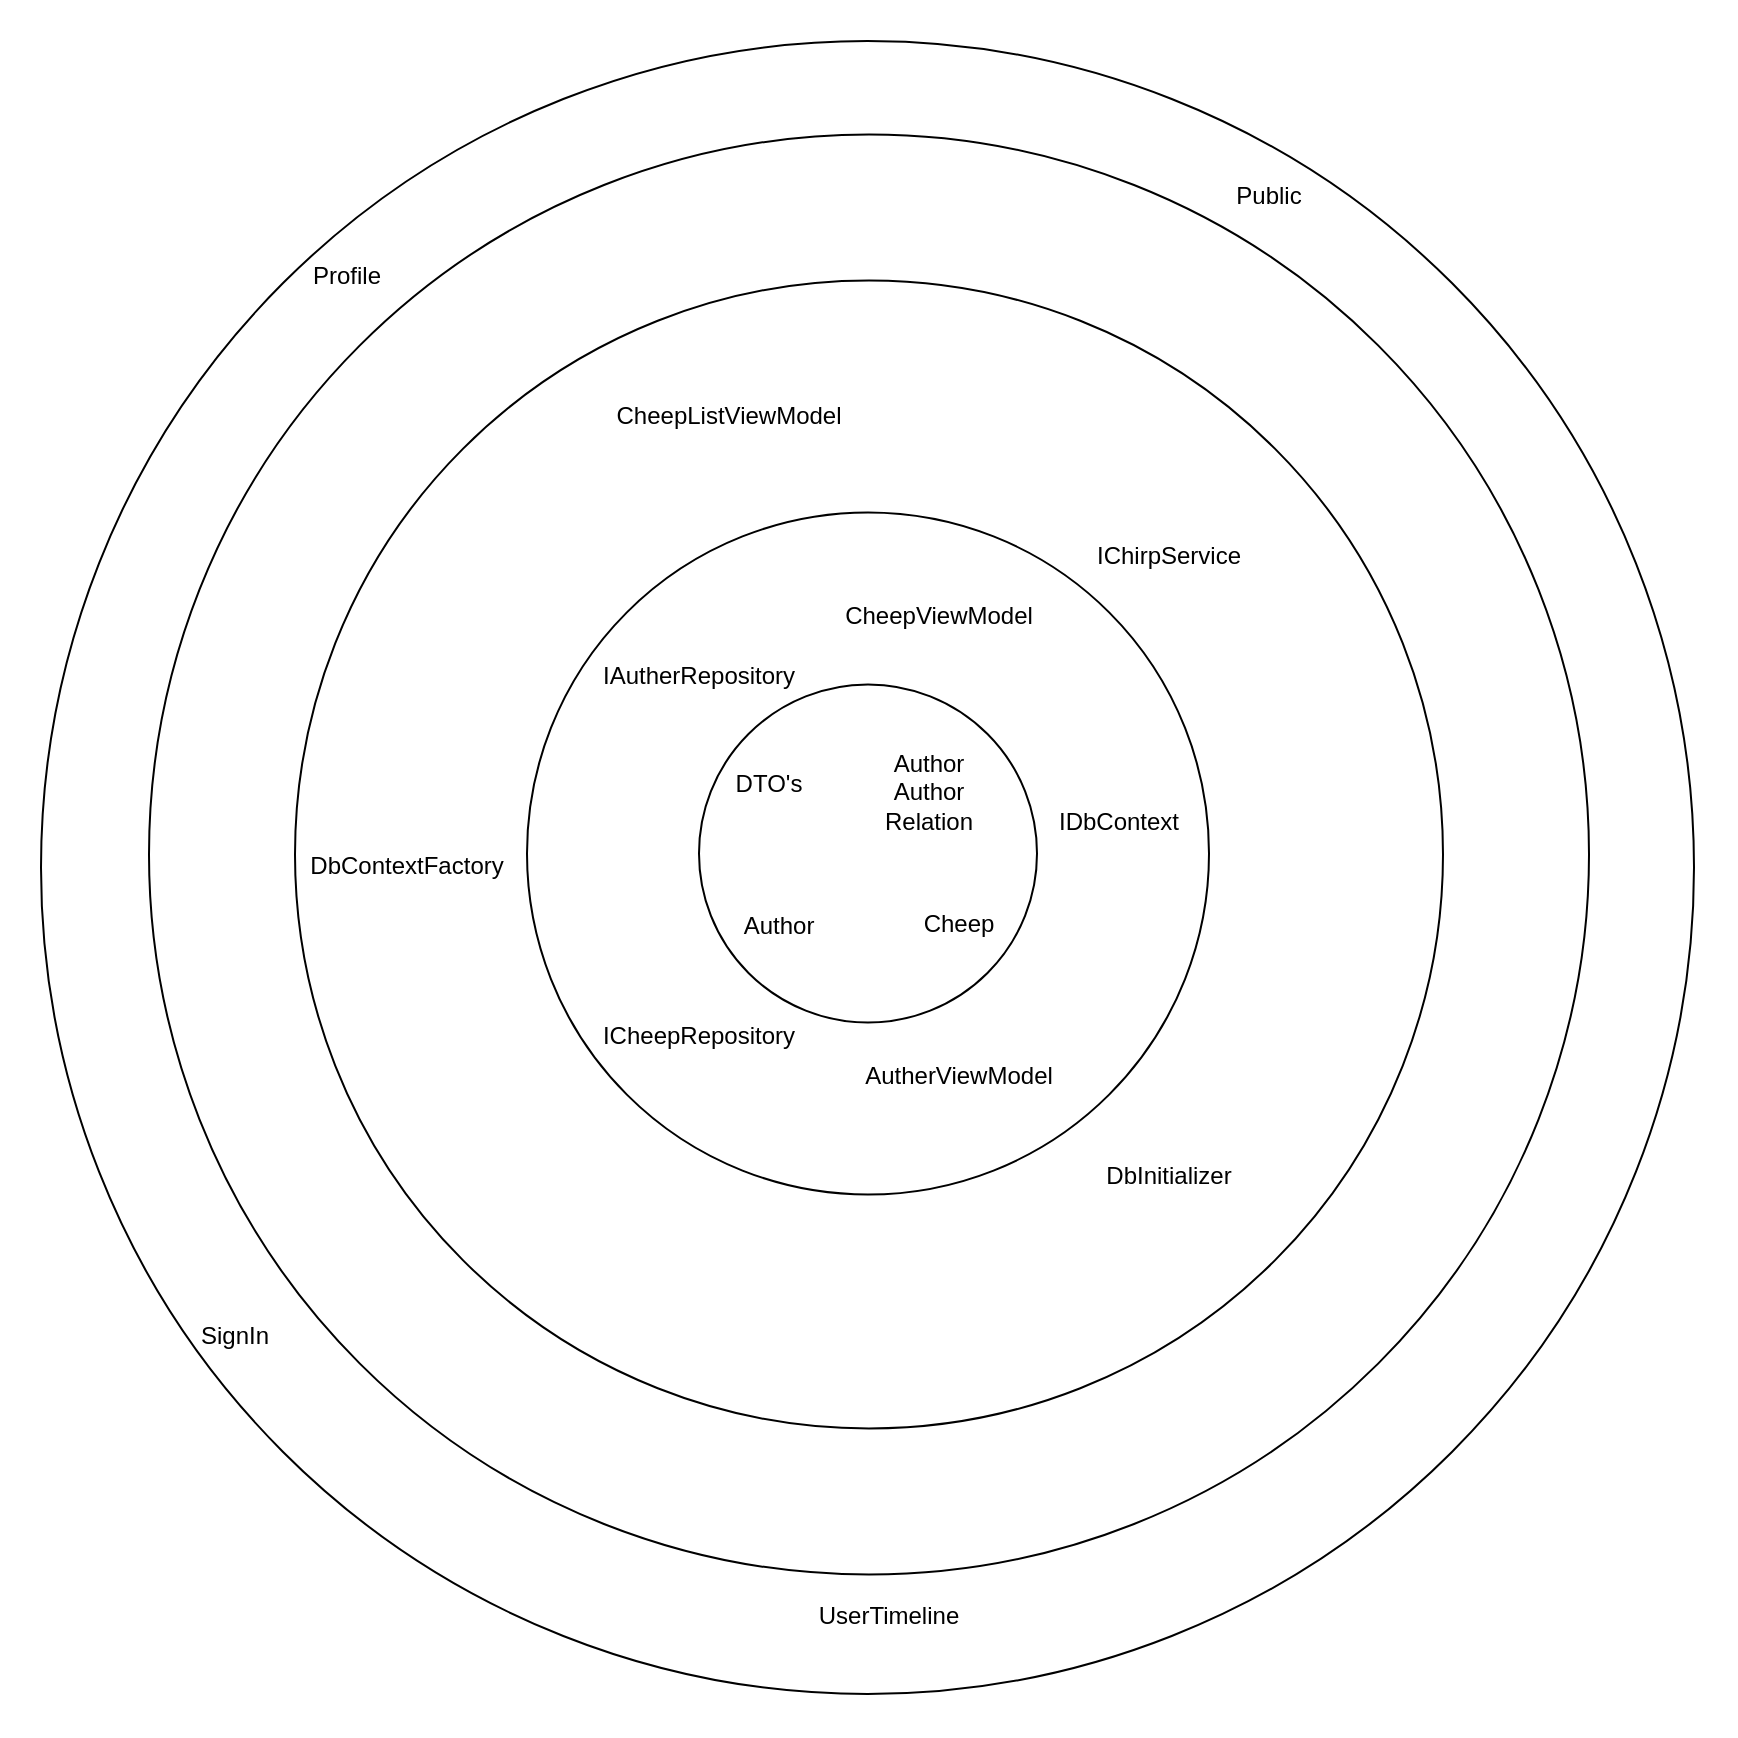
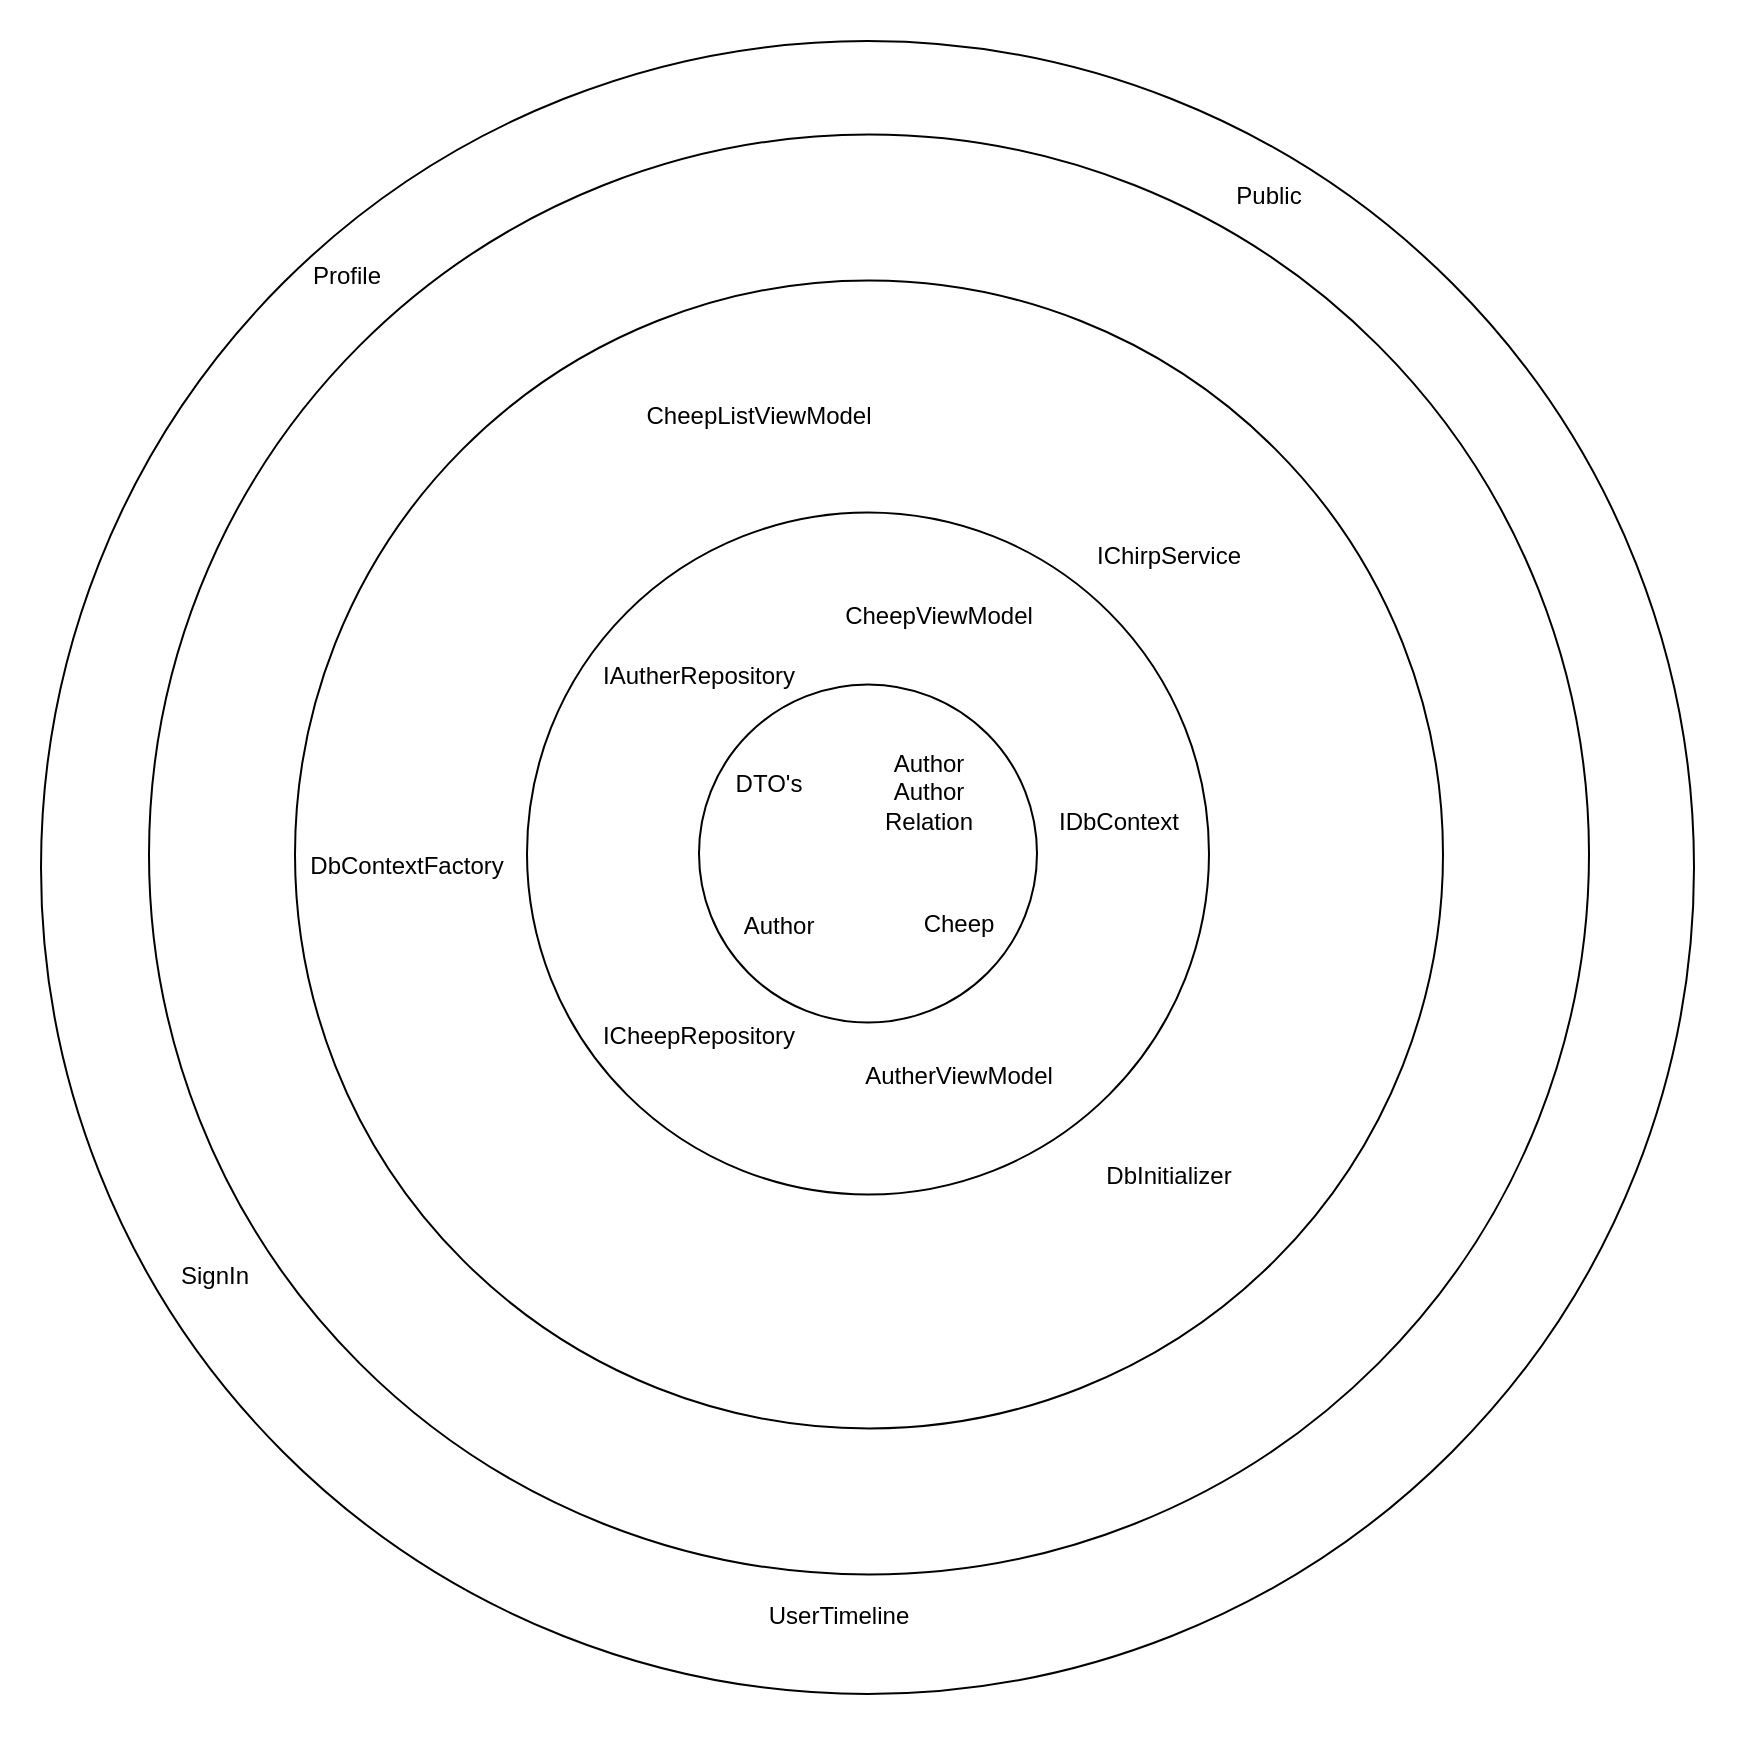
(729, 417) -> (759, 417)
(235, 1337) -> (215, 1277)
(889, 1617) -> (839, 1617)
